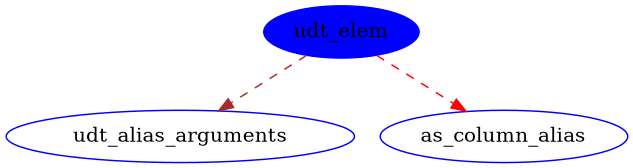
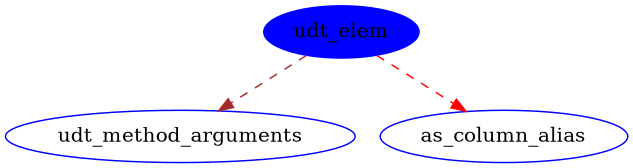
(180, 136) -> (180, 136)
